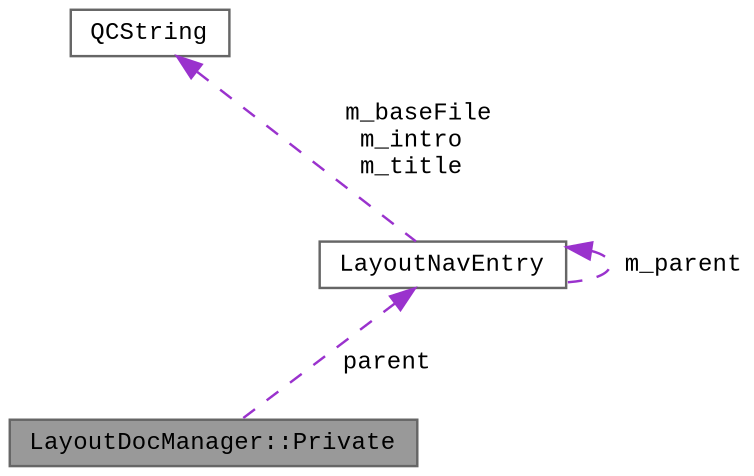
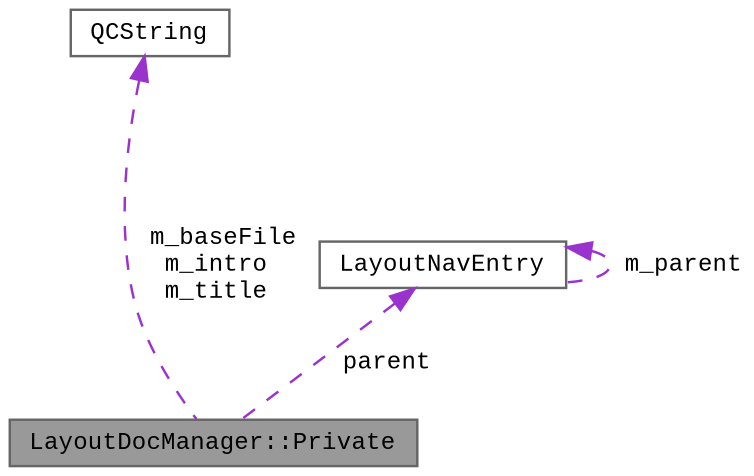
(306, 157) -> (127, 258)
